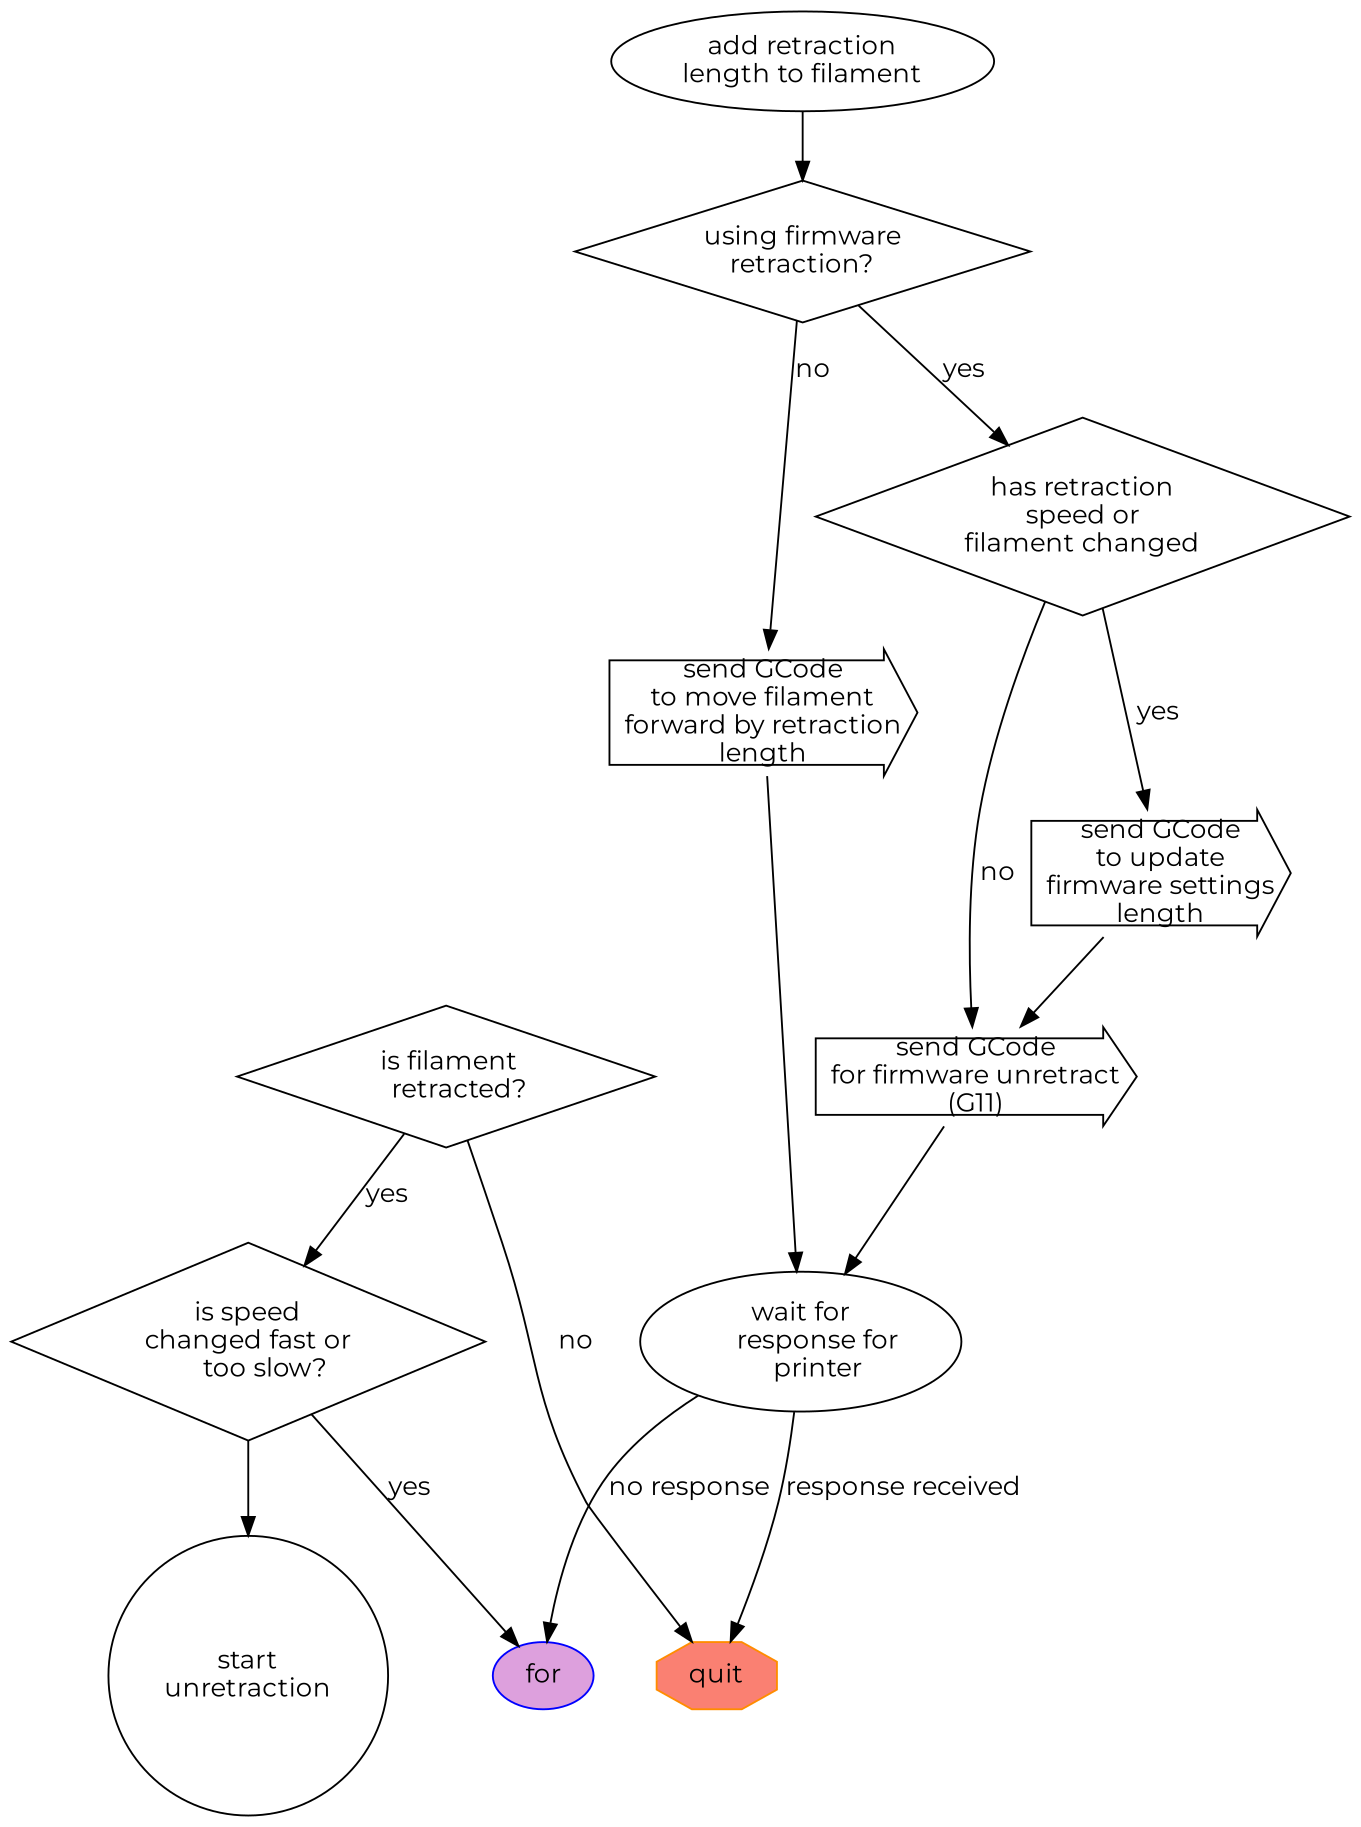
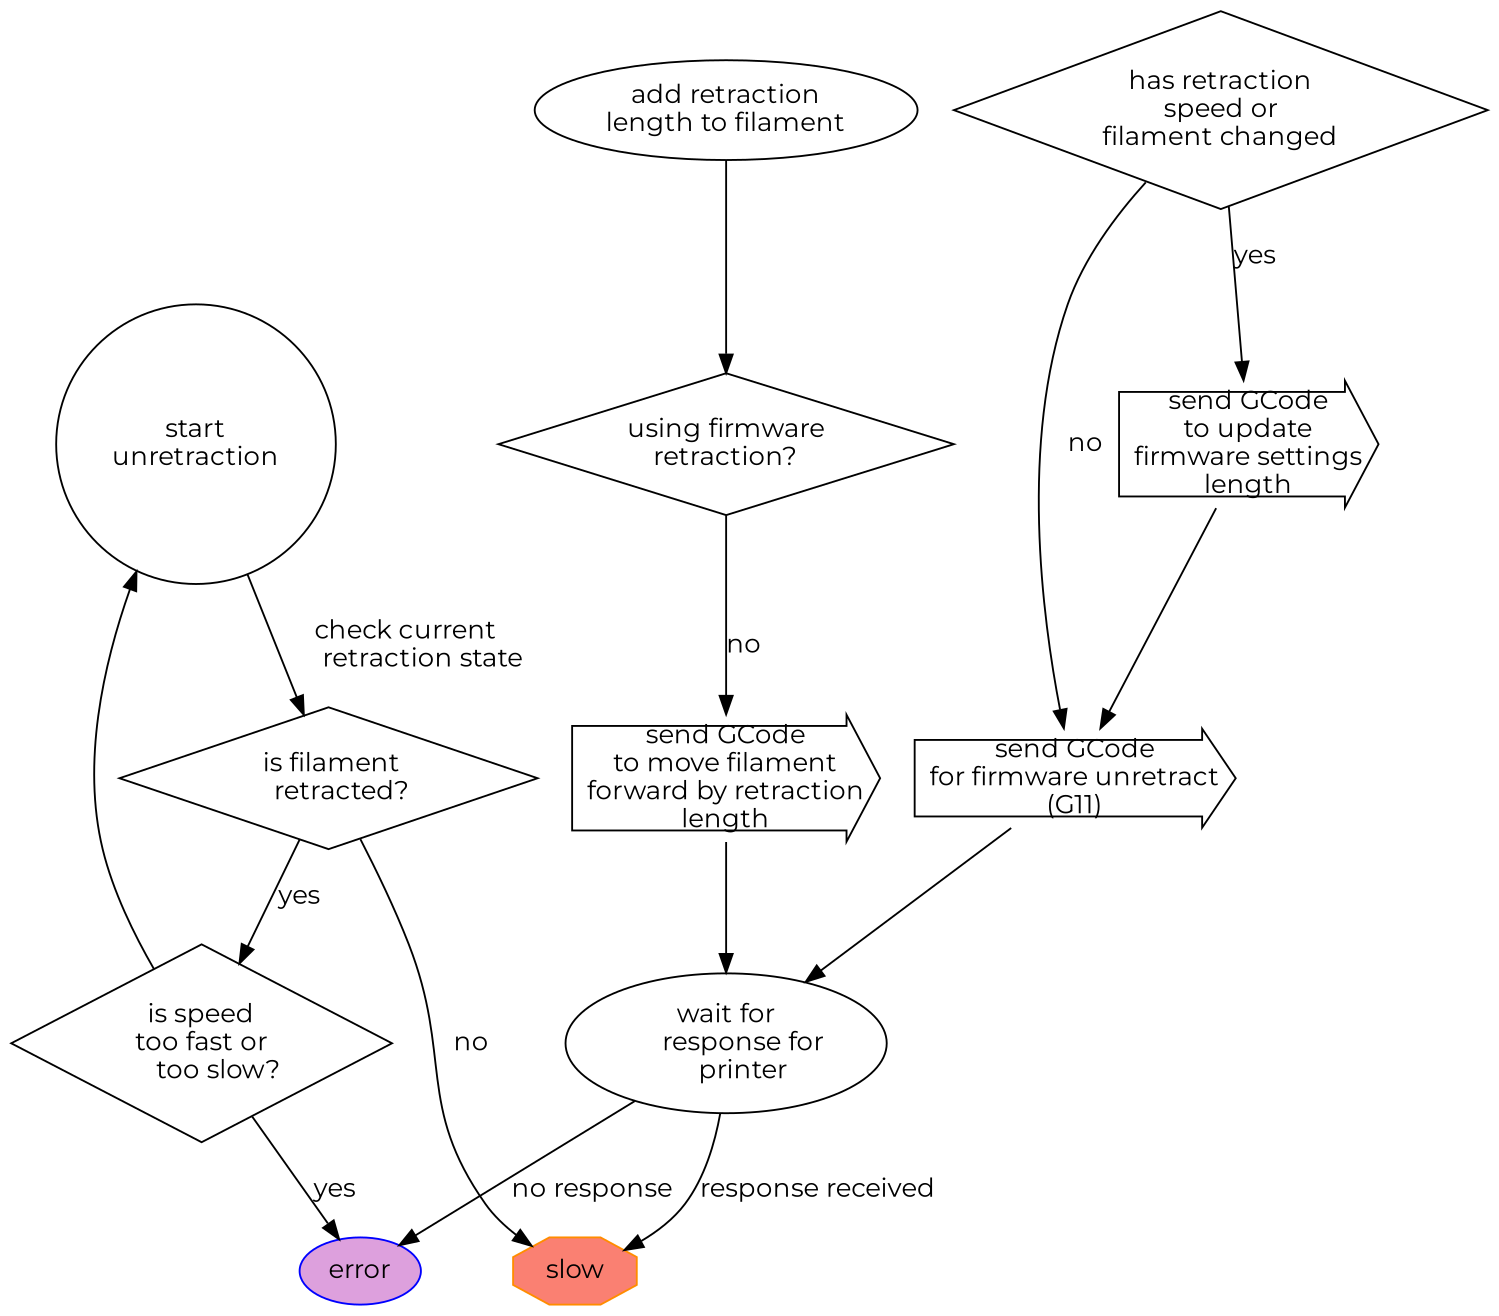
(926, 369) -> none
none -> (272, 636)
(248, 1341) -> (202, 1042)
(543, 1676) -> (360, 1271)
(717, 1676) -> (575, 1271)
